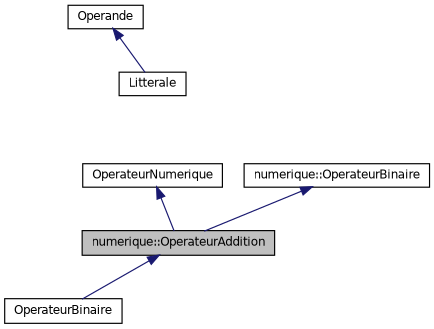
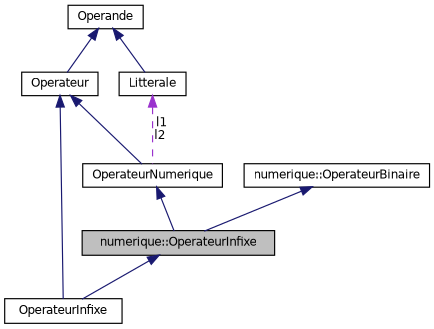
none -> (60, 84)
none -> (153, 136)
(178, 243) -> (178, 243)
(63, 311) -> (63, 311)
